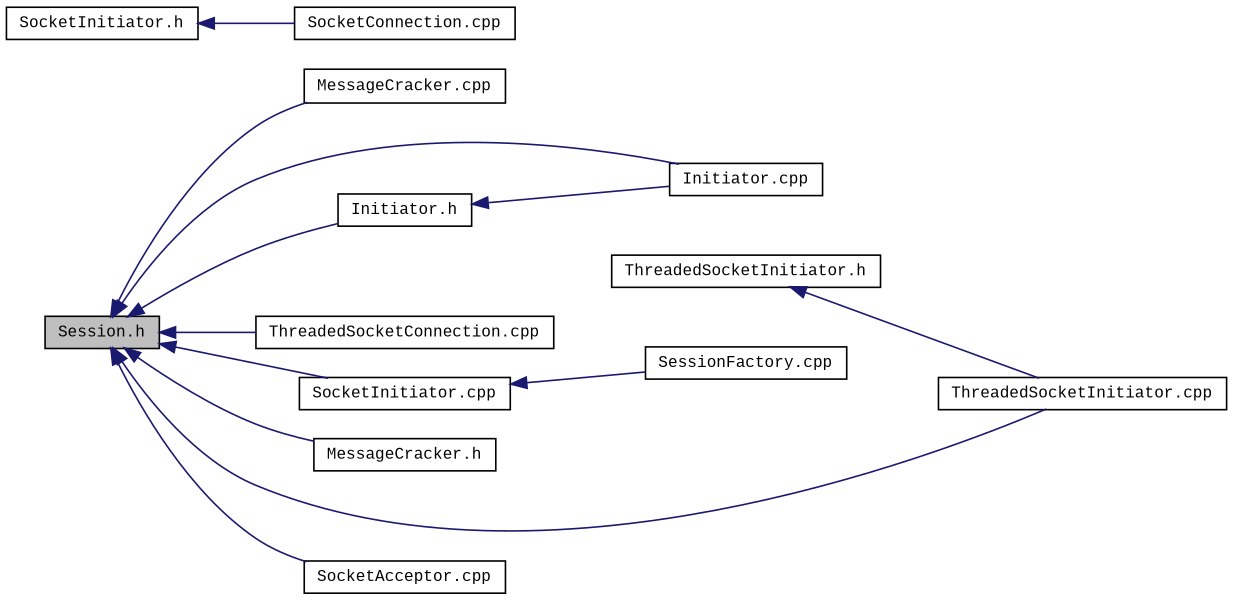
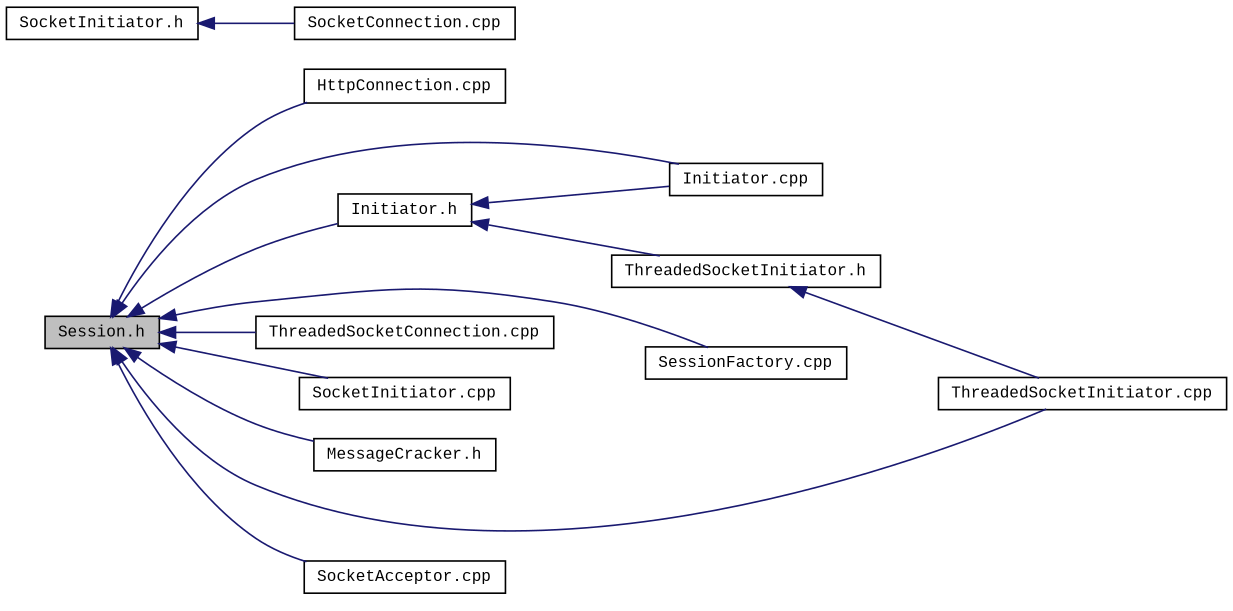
(405, 86) -> (405, 86)
none -> (574, 240)
(586, 377) -> (445, 290)
